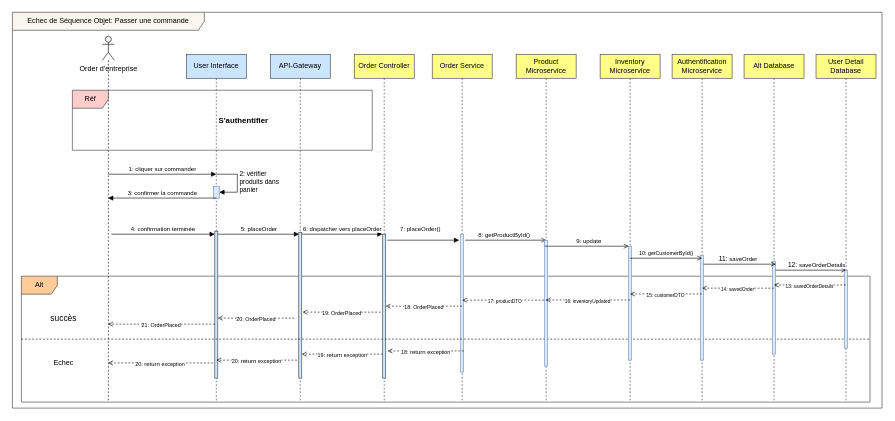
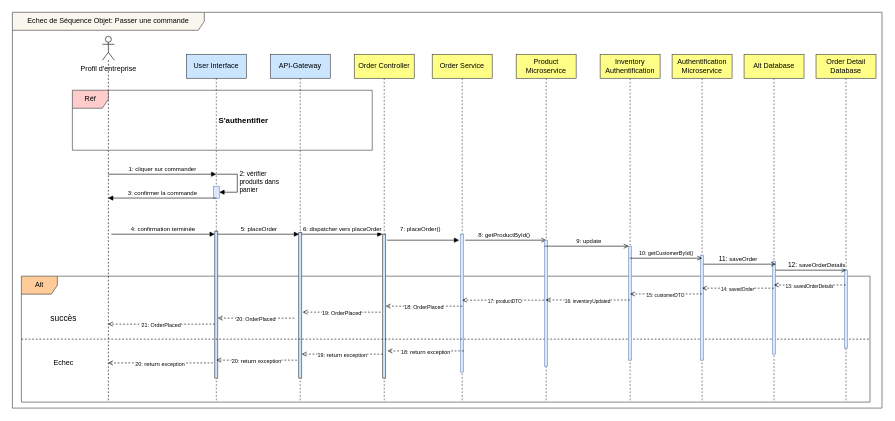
(630, 66) -> (630, 66)
(846, 66) -> (846, 66)
(109, 69) -> (109, 69)
